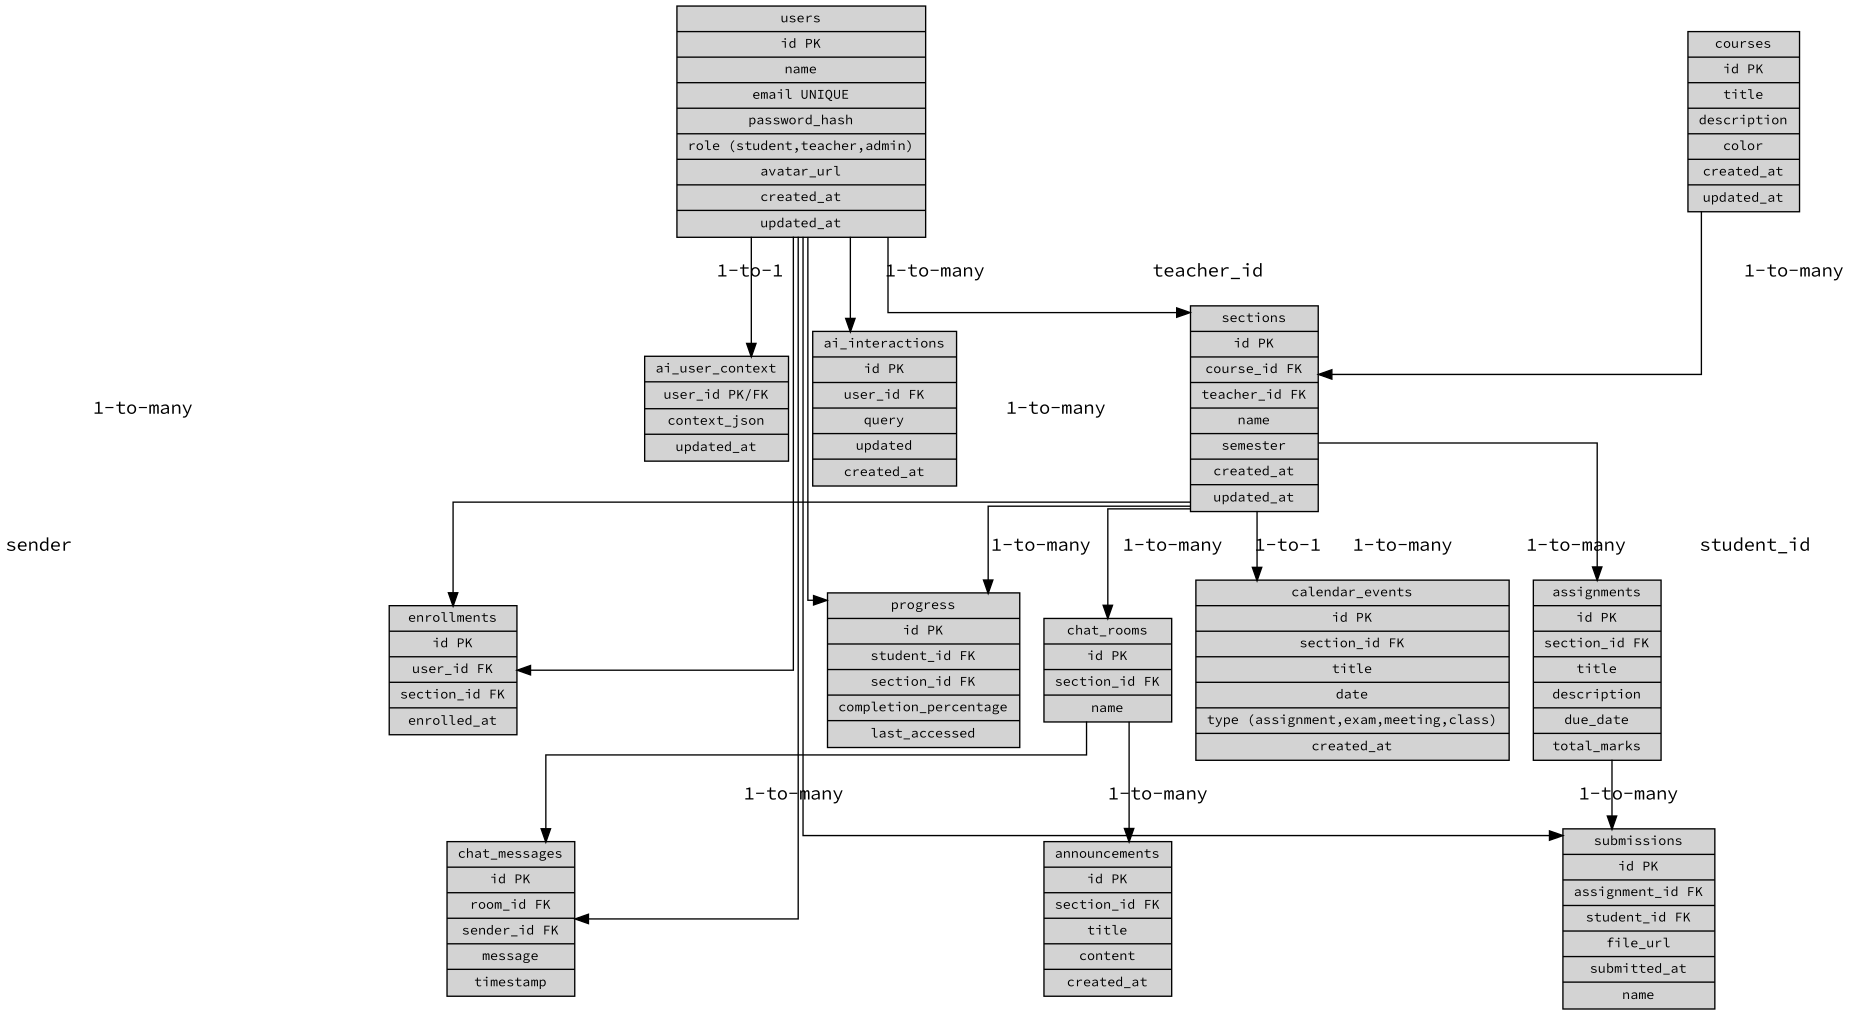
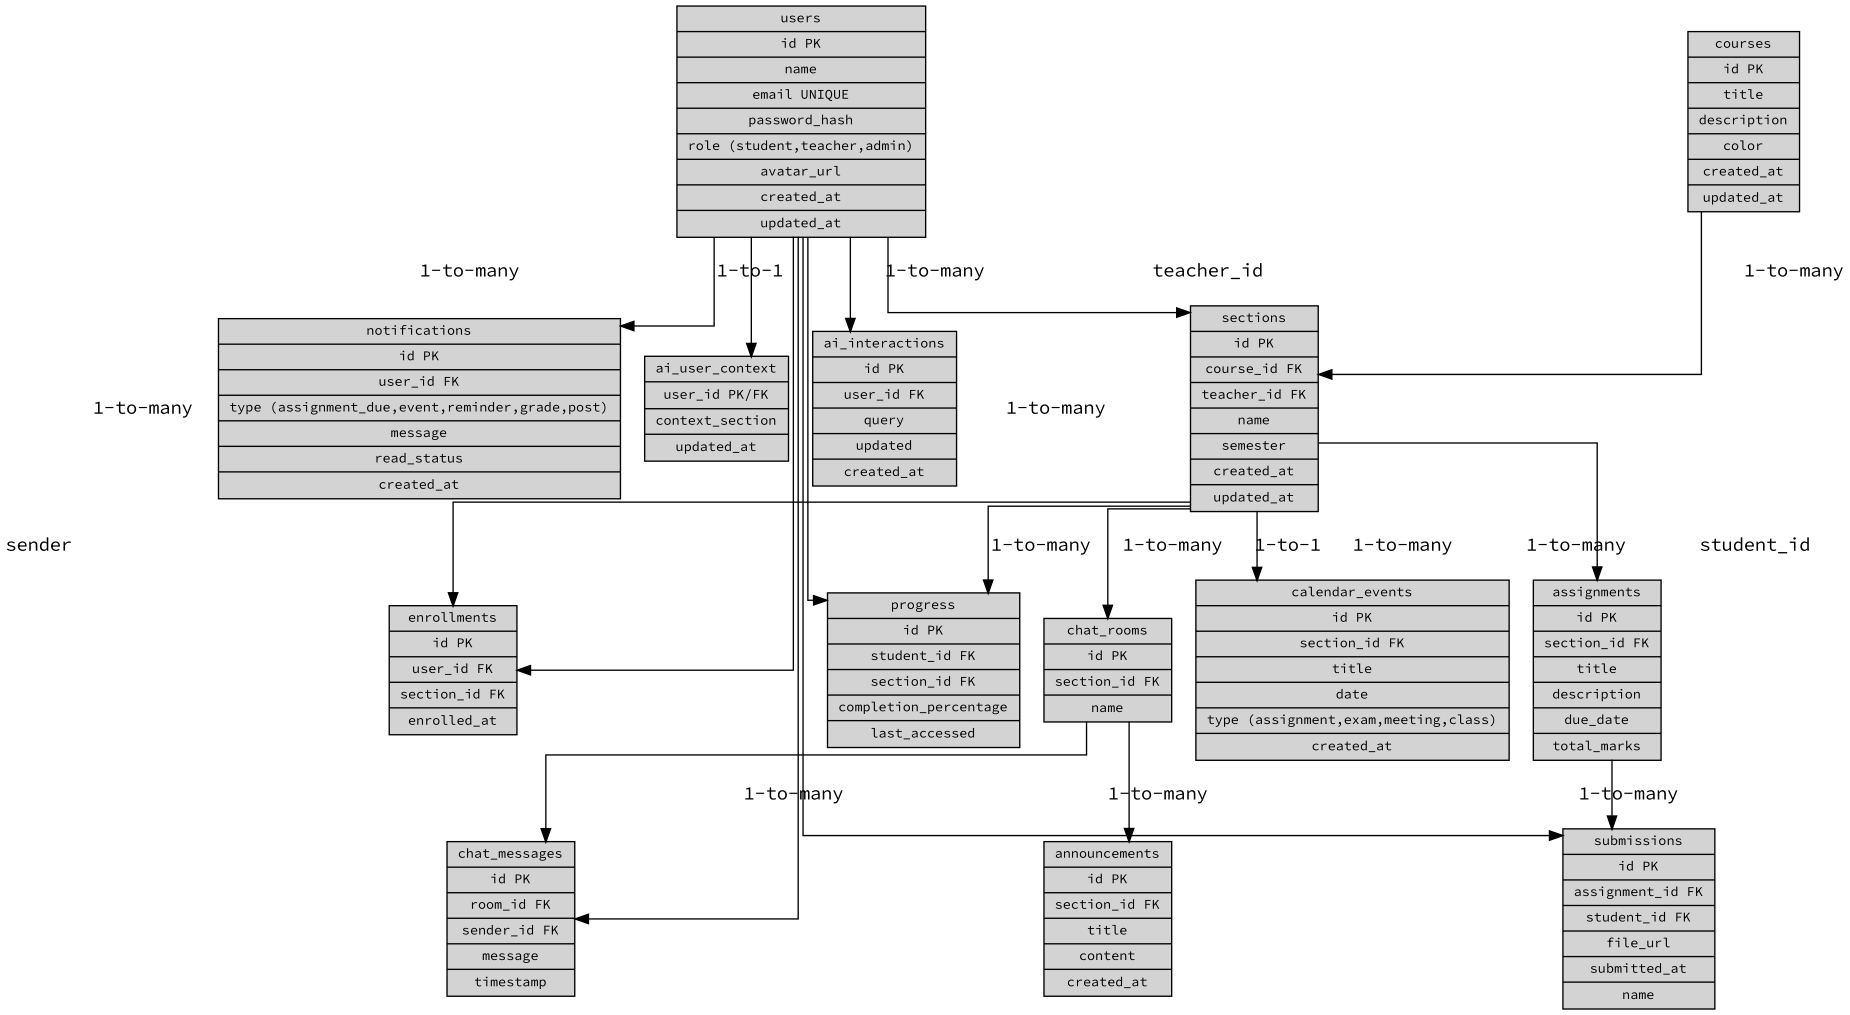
none -> (419, 409)
(717, 421) -> (717, 421)
